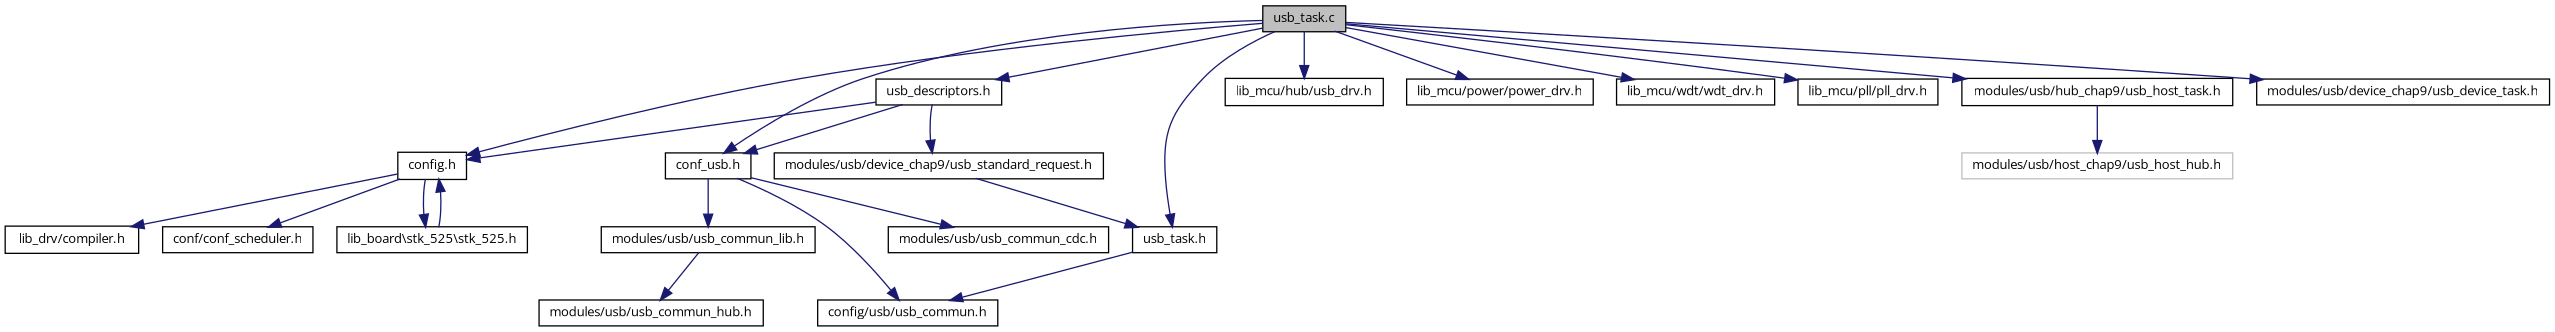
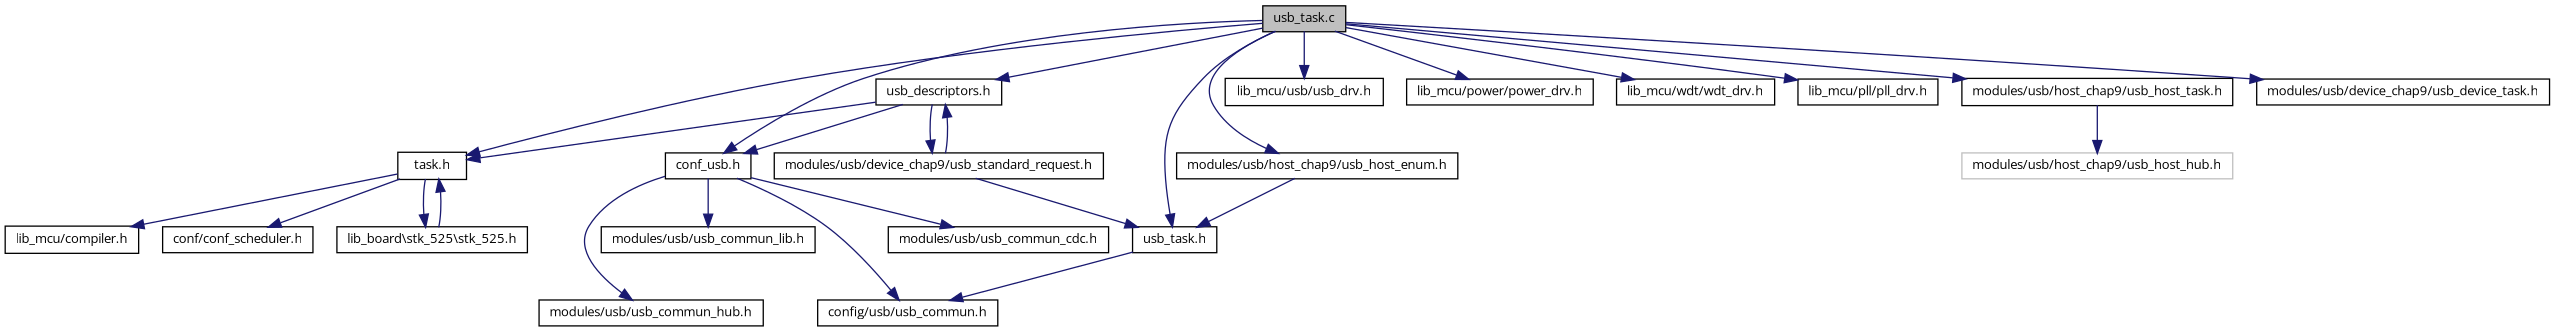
(1304, 92) -> (1304, 92)
(2097, 92) -> (2097, 92)
none -> (947, 135)
(432, 166) -> (432, 166)
none -> (1317, 166)
(72, 240) -> (72, 240)
(684, 271) -> (592, 222)
